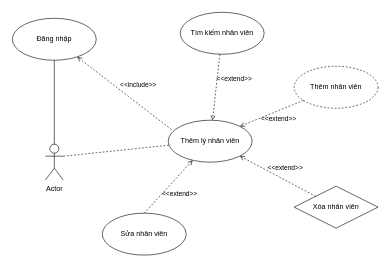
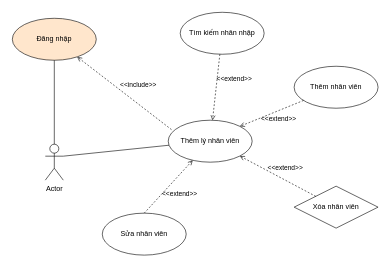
(222, 33) -> (222, 33)
(54, 39) -> (54, 39)
(336, 87) -> (336, 87)
(116, 151) -> (116, 151)
